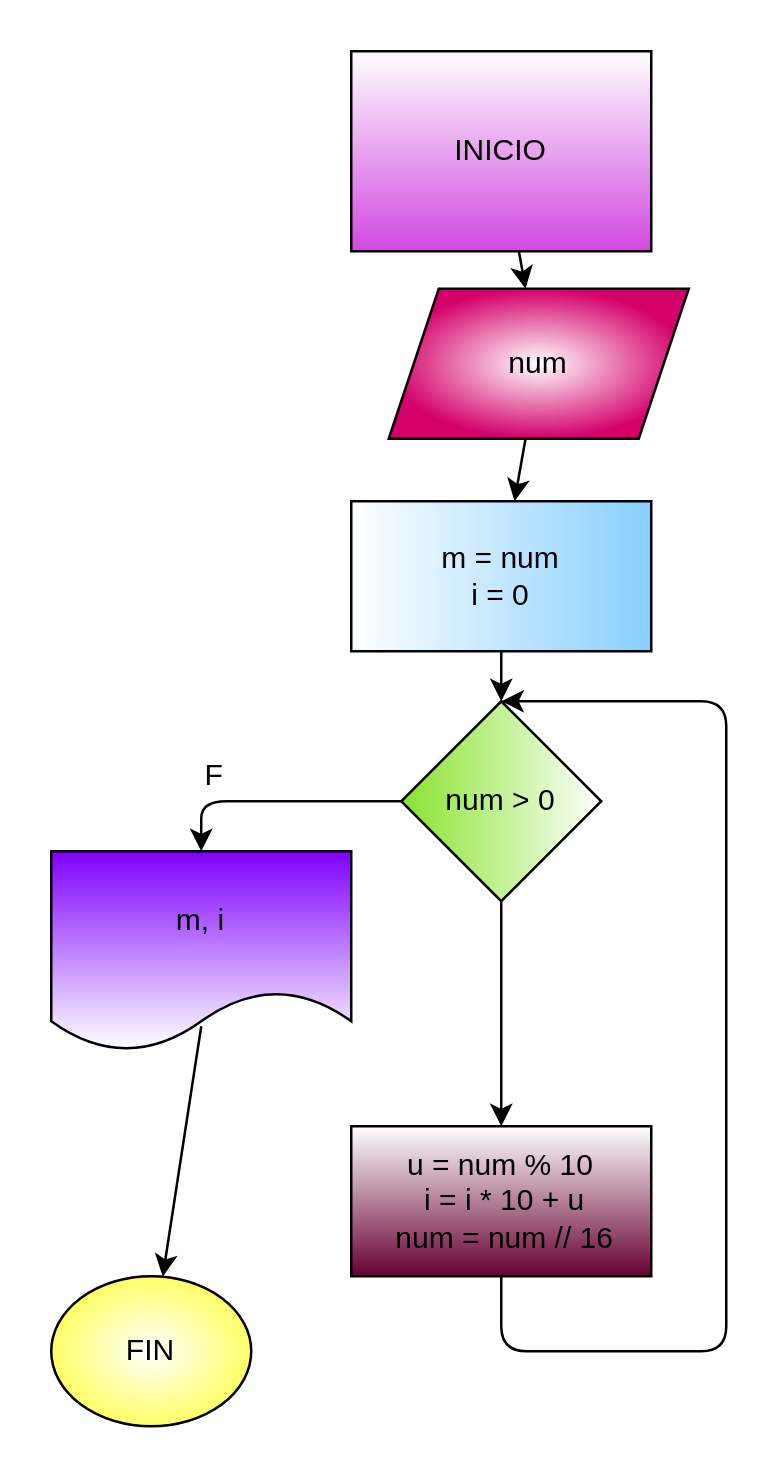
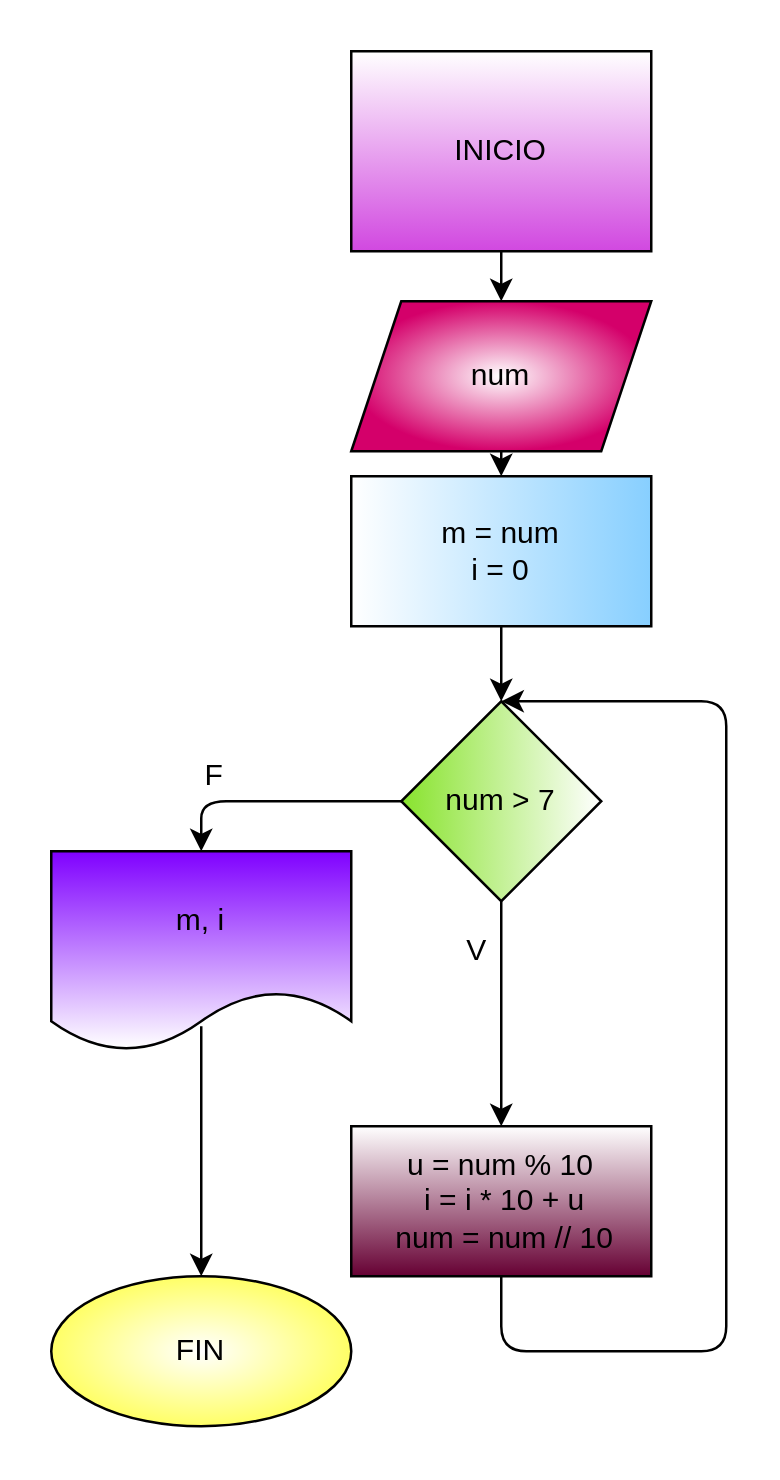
(539, 364) -> (501, 376)
(501, 576) -> (501, 551)
(501, 801) -> (501, 801)
none -> (476, 951)
(501, 1201) -> (501, 1201)
(151, 1351) -> (201, 1351)
